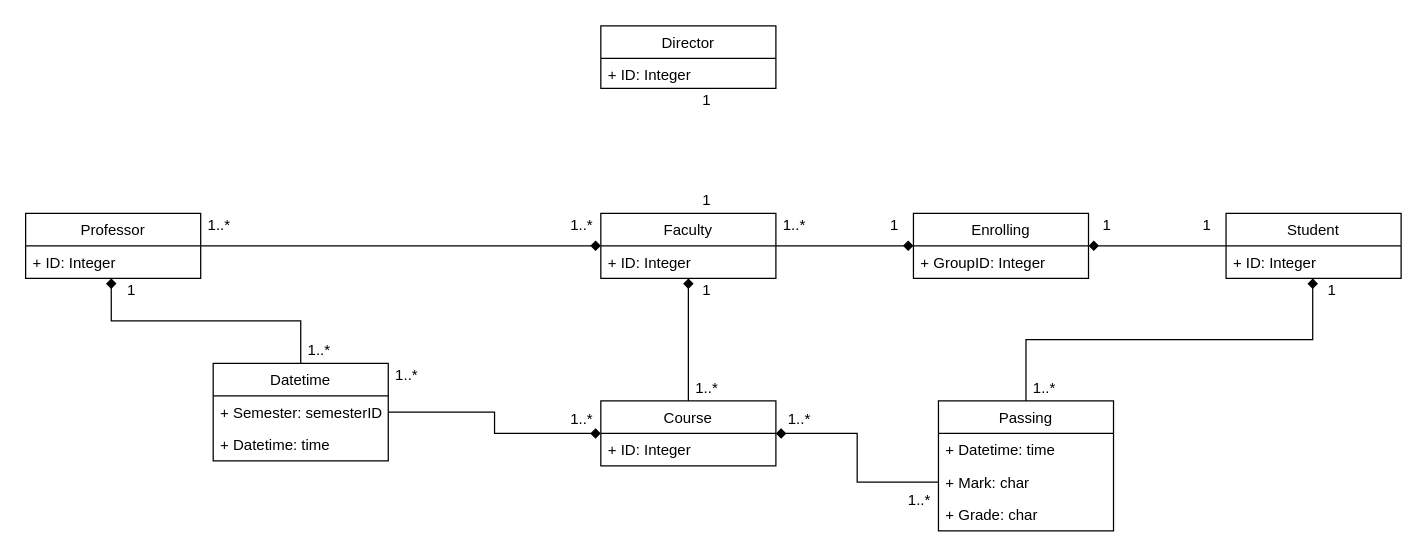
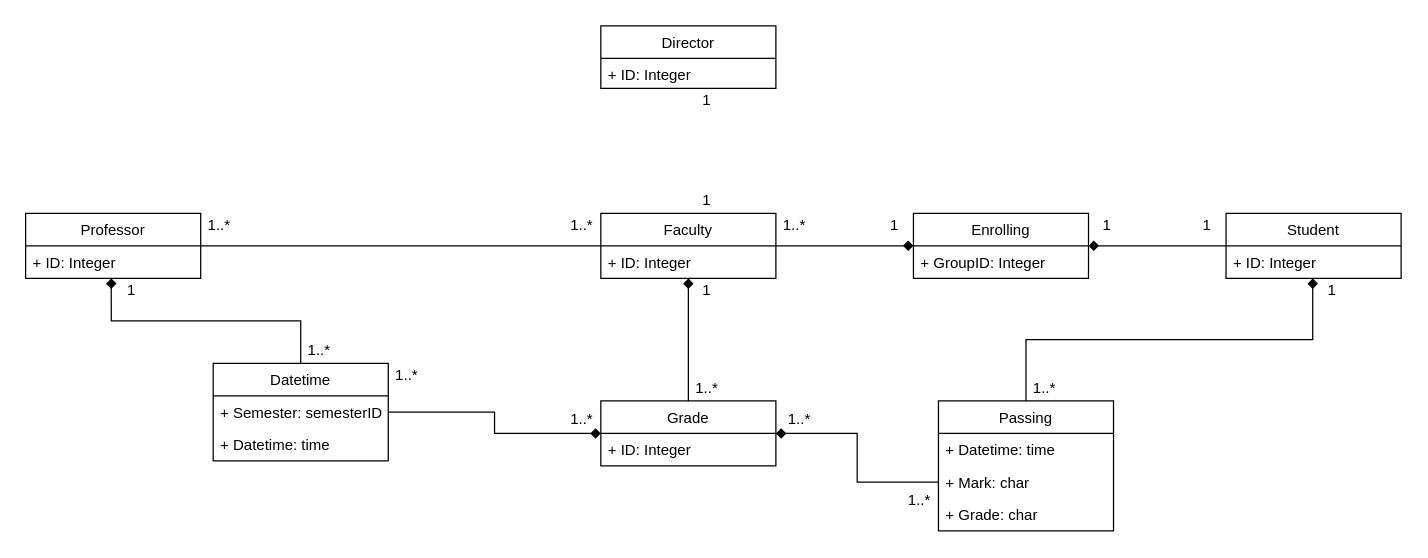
(590, 246) -> (595, 246)
(688, 418) -> (688, 418)
